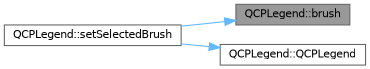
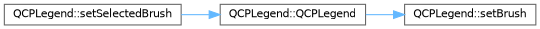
(293, 15) -> none
none -> (470, 15)
